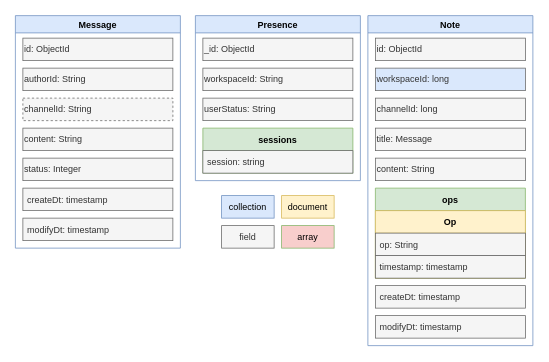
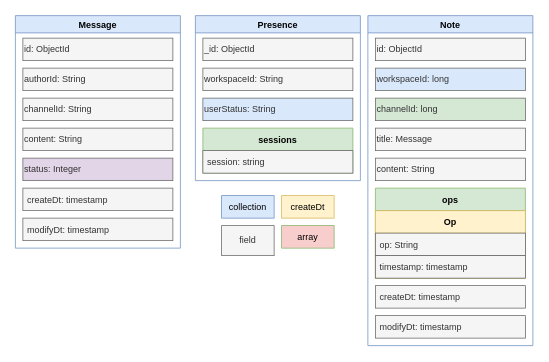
(98, 109) -> (98, 109)
(278, 109) -> (278, 109)
(450, 109) -> (450, 109)
(98, 169) -> (98, 169)
(308, 207) -> (308, 207)
(248, 237) -> (248, 240)
